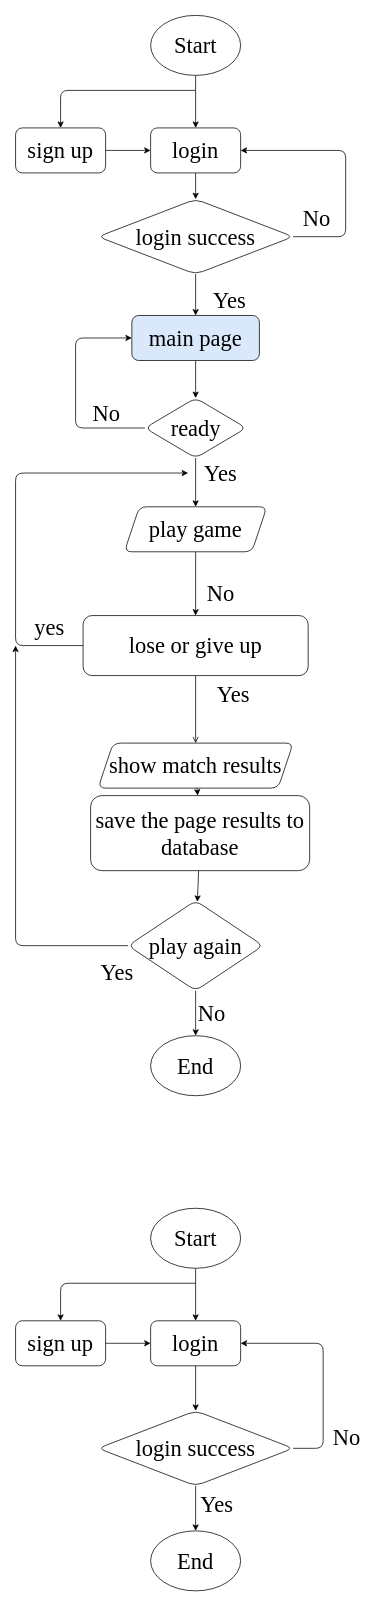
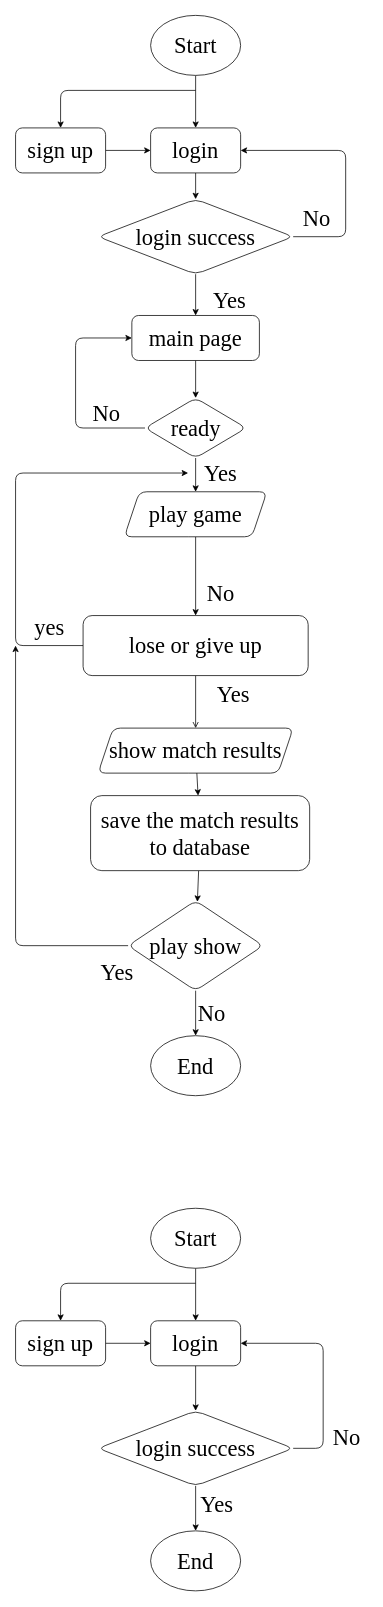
(195, 338) -> (195, 338)
(195, 529) -> (195, 514)
(195, 765) -> (195, 750)
(200, 833) -> (200, 833)
(195, 945) -> (195, 945)
